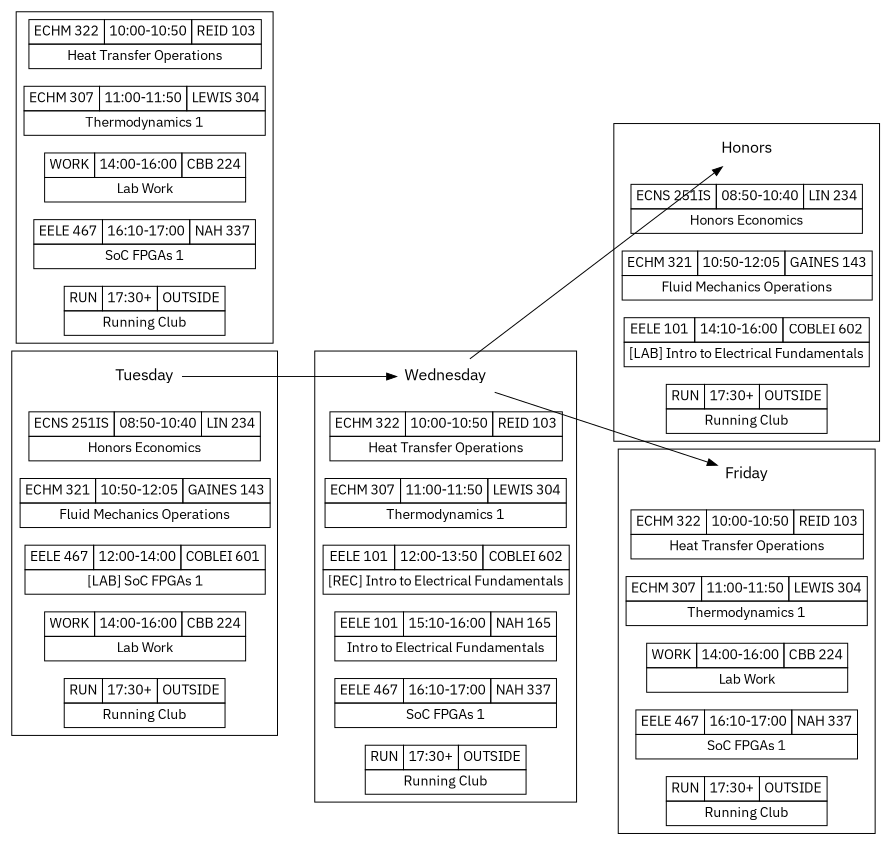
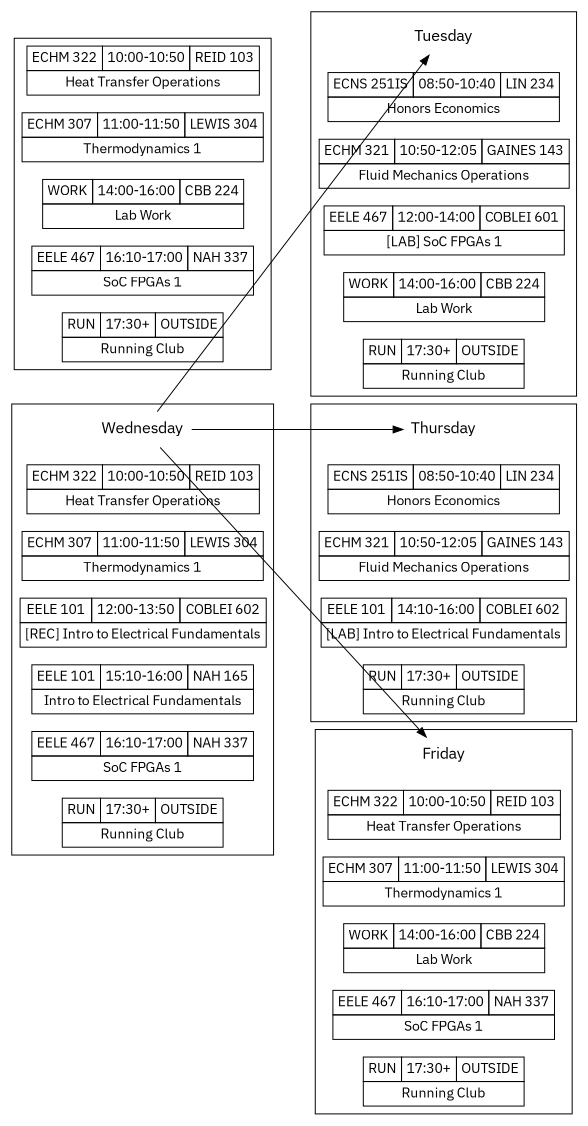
(747, 149) -> (444, 429)
(284, 377) -> (290, 237)
